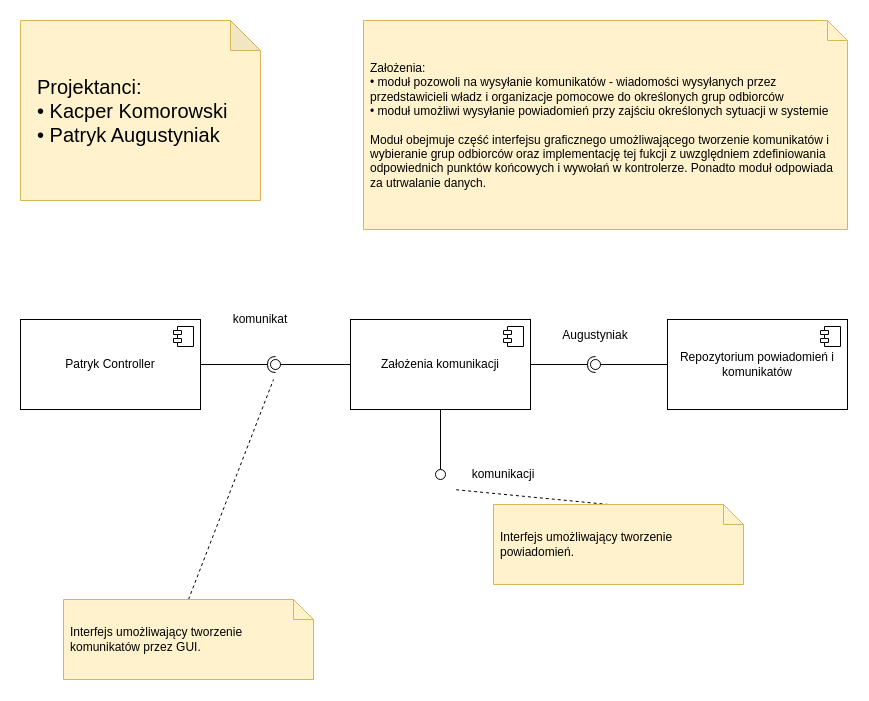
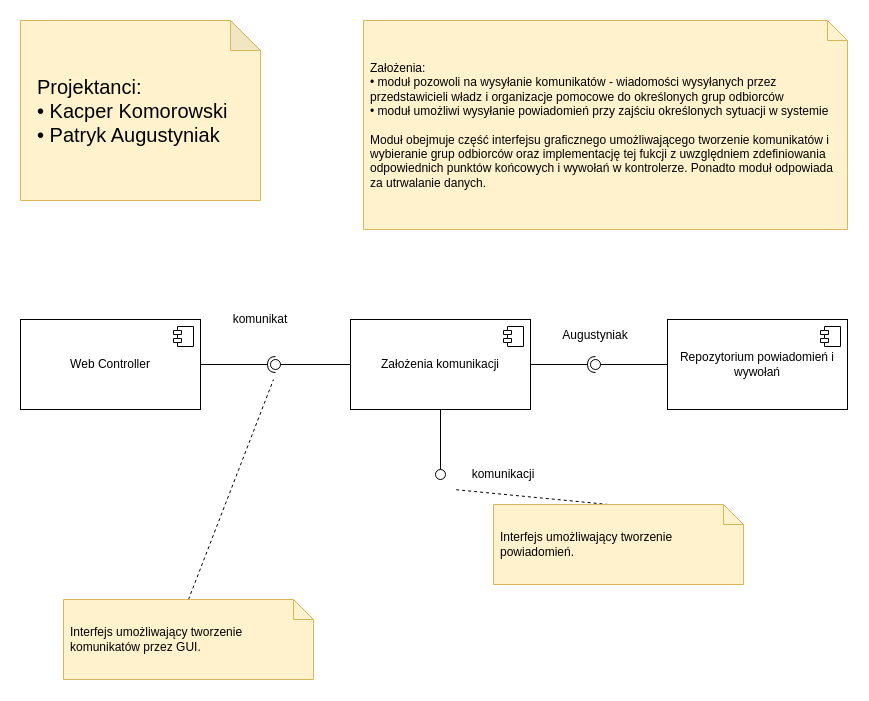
(111, 365) -> (111, 365)
(758, 365) -> (758, 365)
